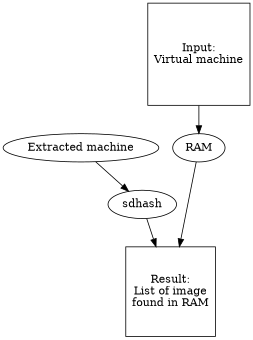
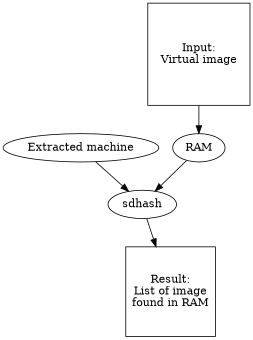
(199, 54) -> (199, 54)
(189, 200) -> (174, 173)
